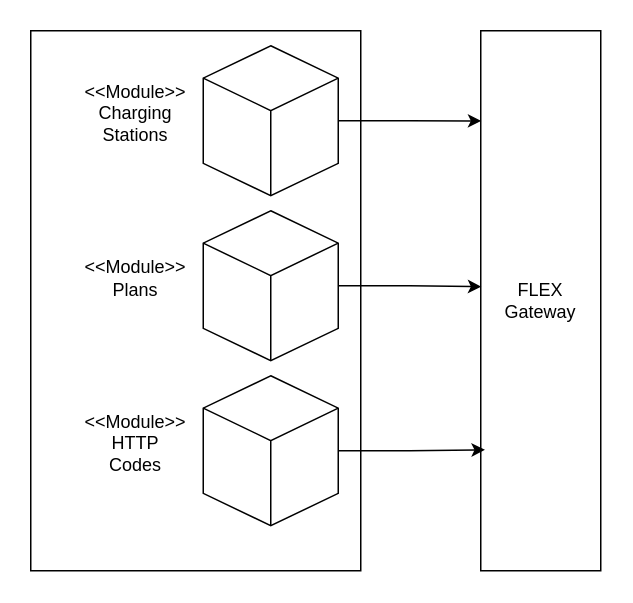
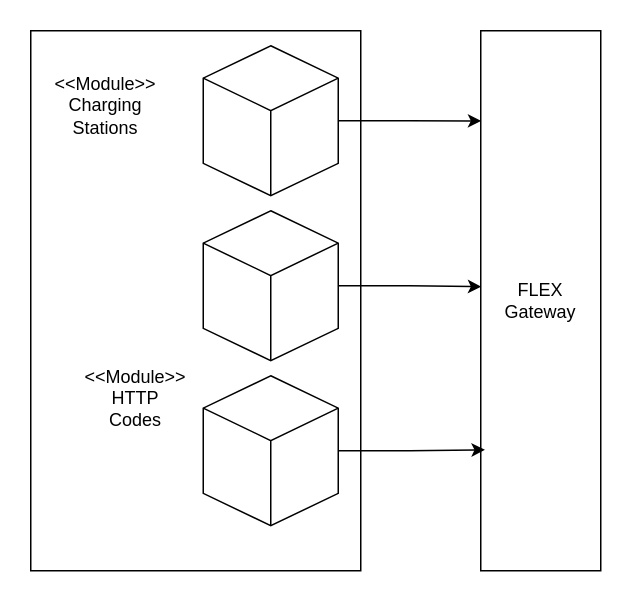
(136, 113) -> (106, 106)
(136, 278) -> none
(136, 443) -> (136, 398)
